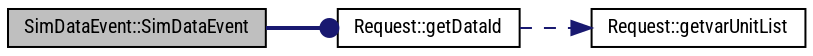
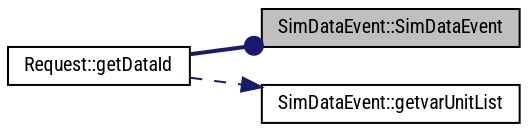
(294, 28) -> (218, 50)
(699, 28) -> (391, 104)
